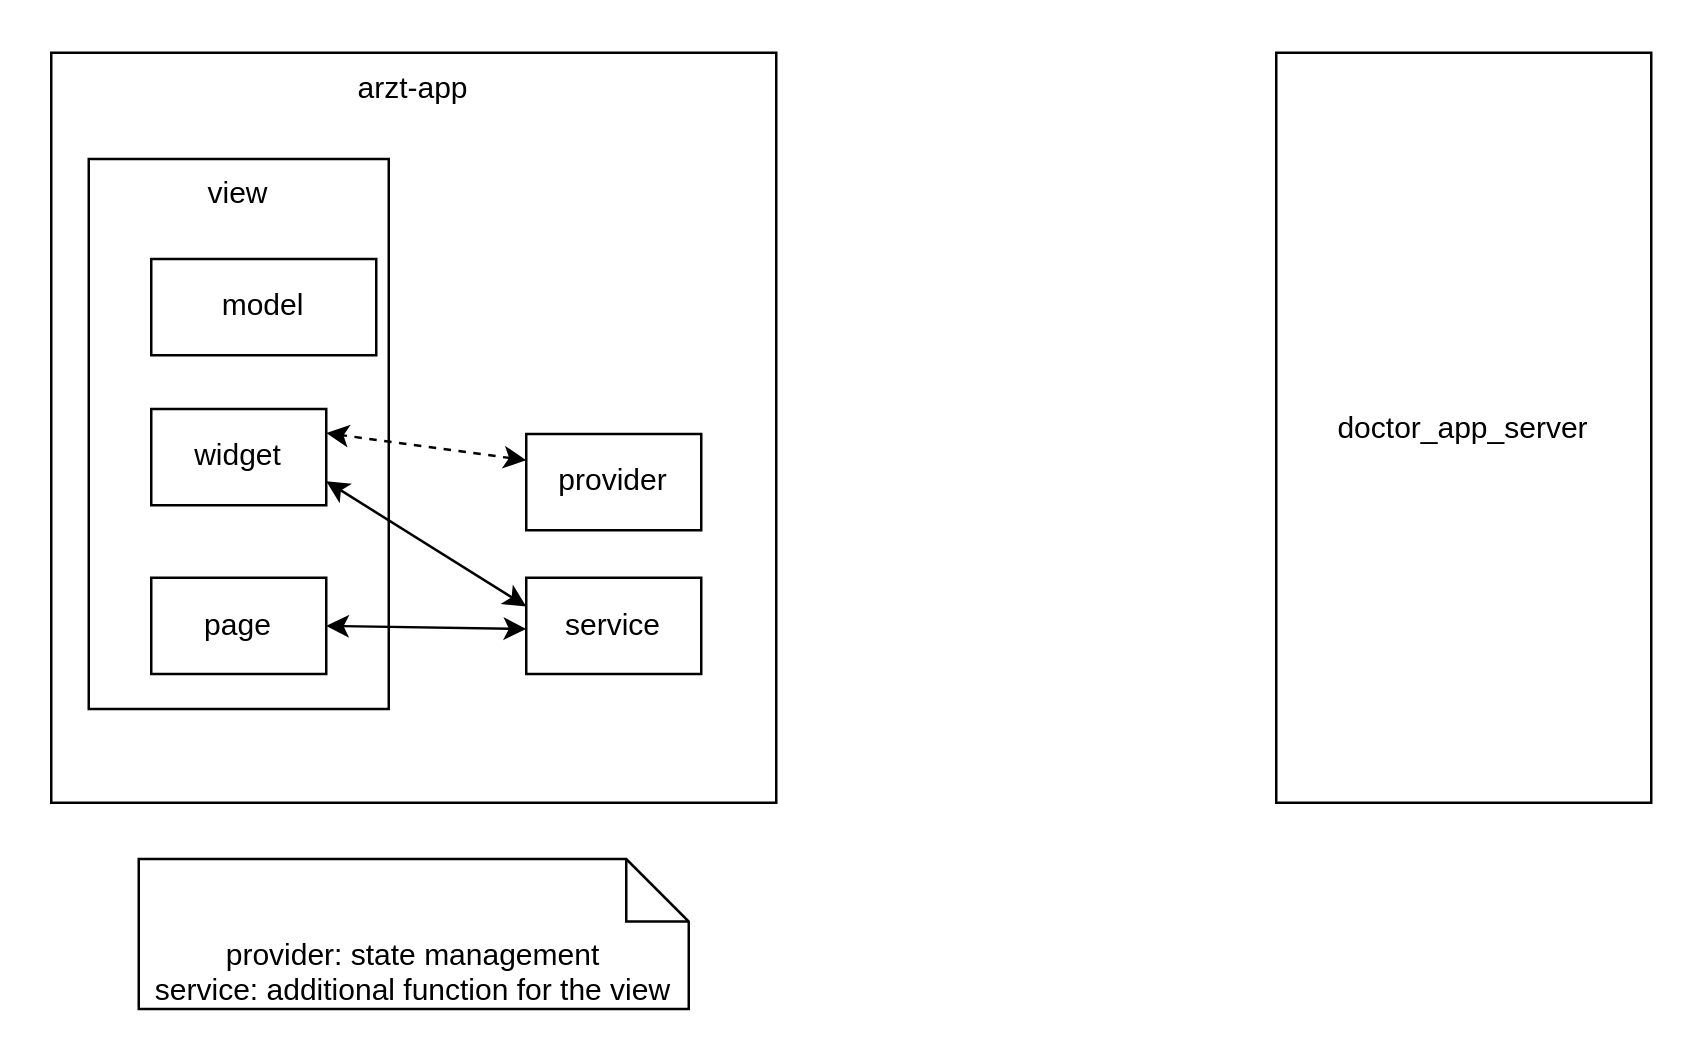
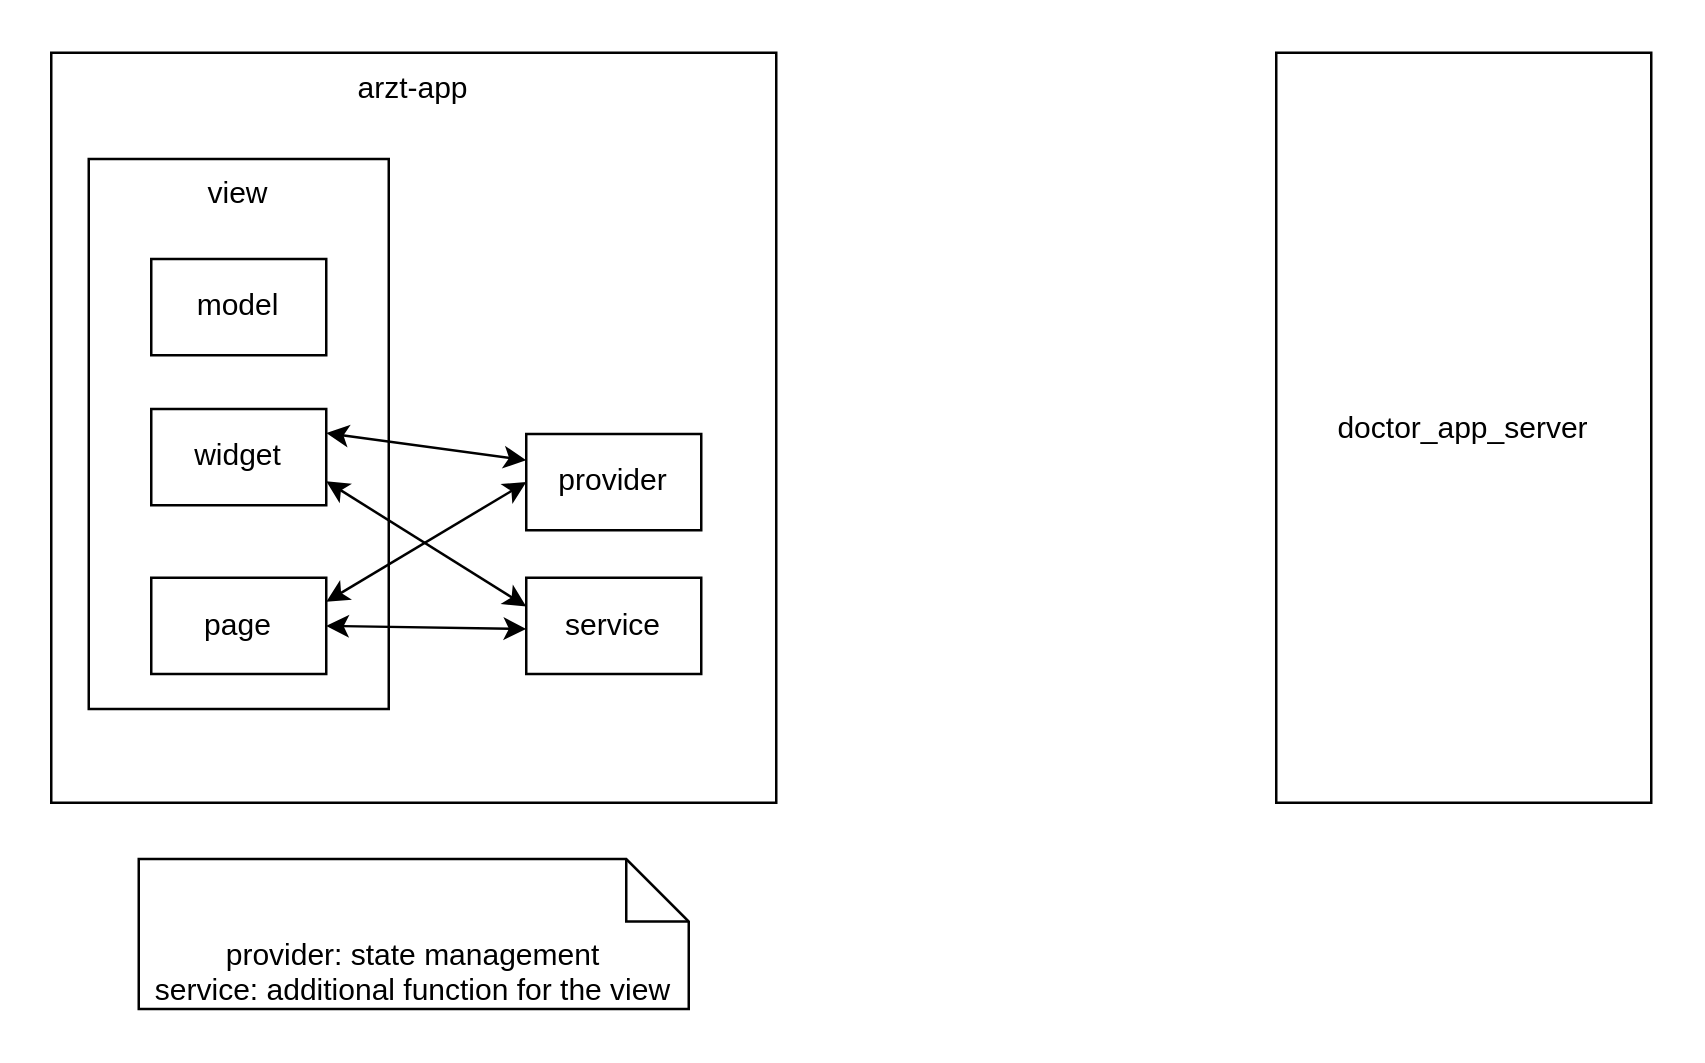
(264, 307) -> (239, 307)
(424, 446) -> (424, 446)
none -> (470, 515)
